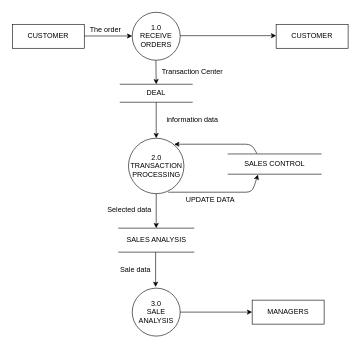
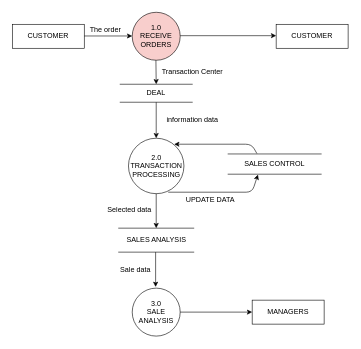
(156, 36) -> (156, 36)
